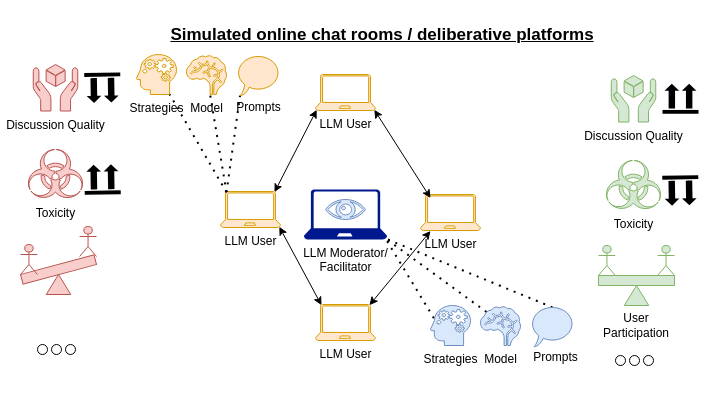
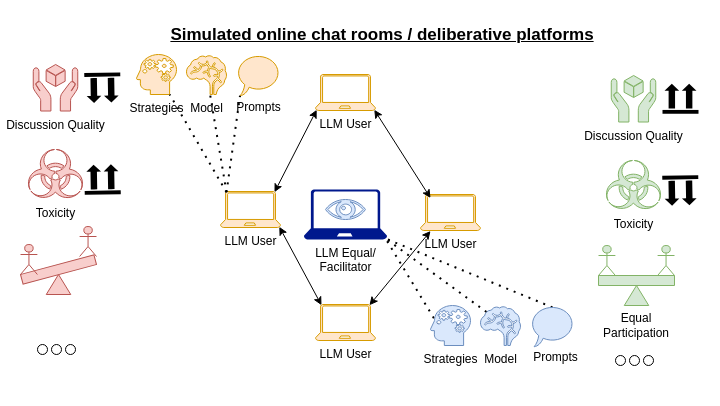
(346, 261) -> (346, 261)
(637, 326) -> (637, 326)
